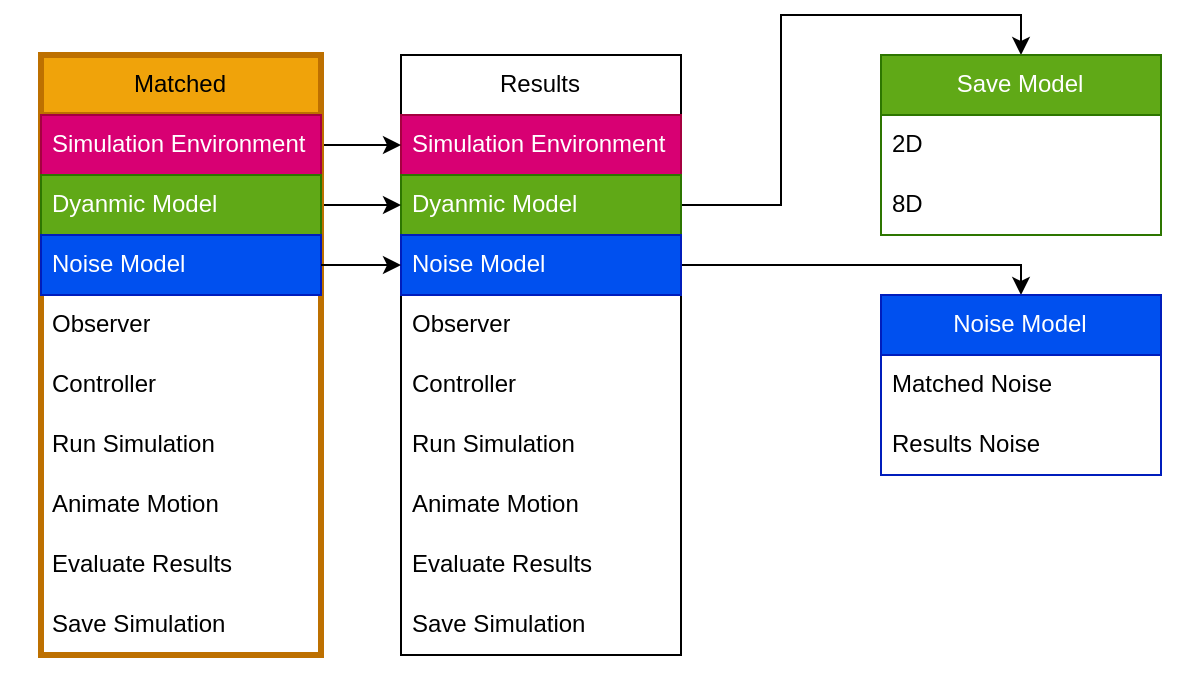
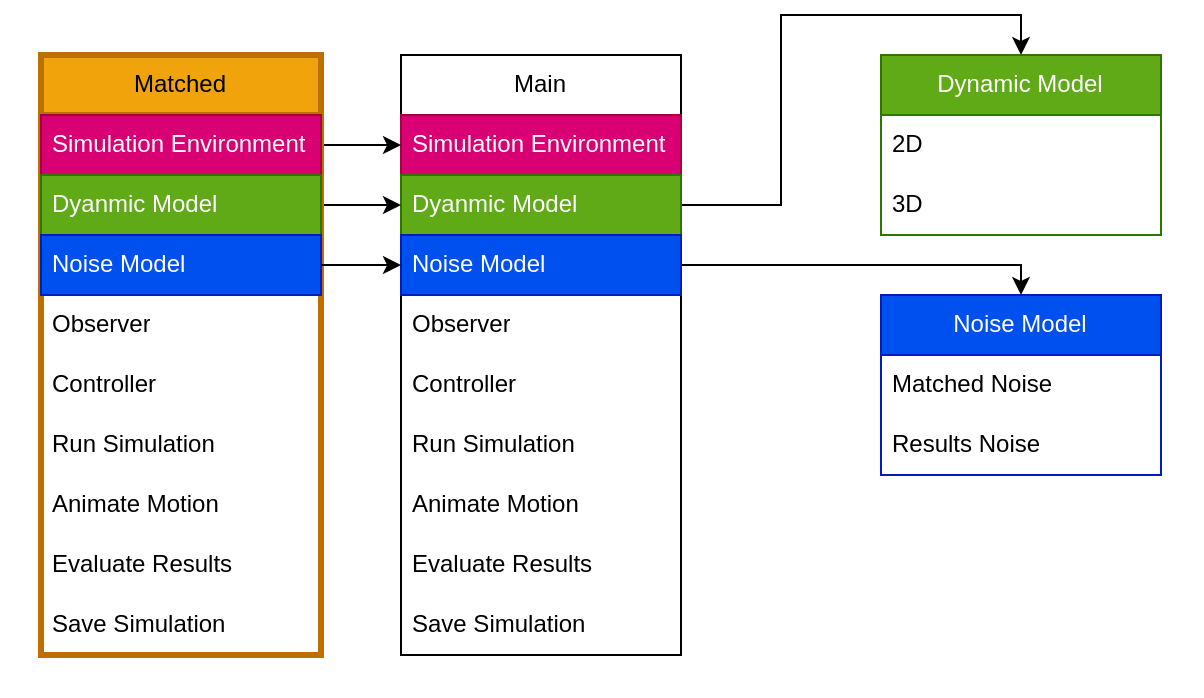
(541, 85) -> (541, 85)
(1021, 85) -> (1021, 85)
(906, 205) -> (906, 205)
